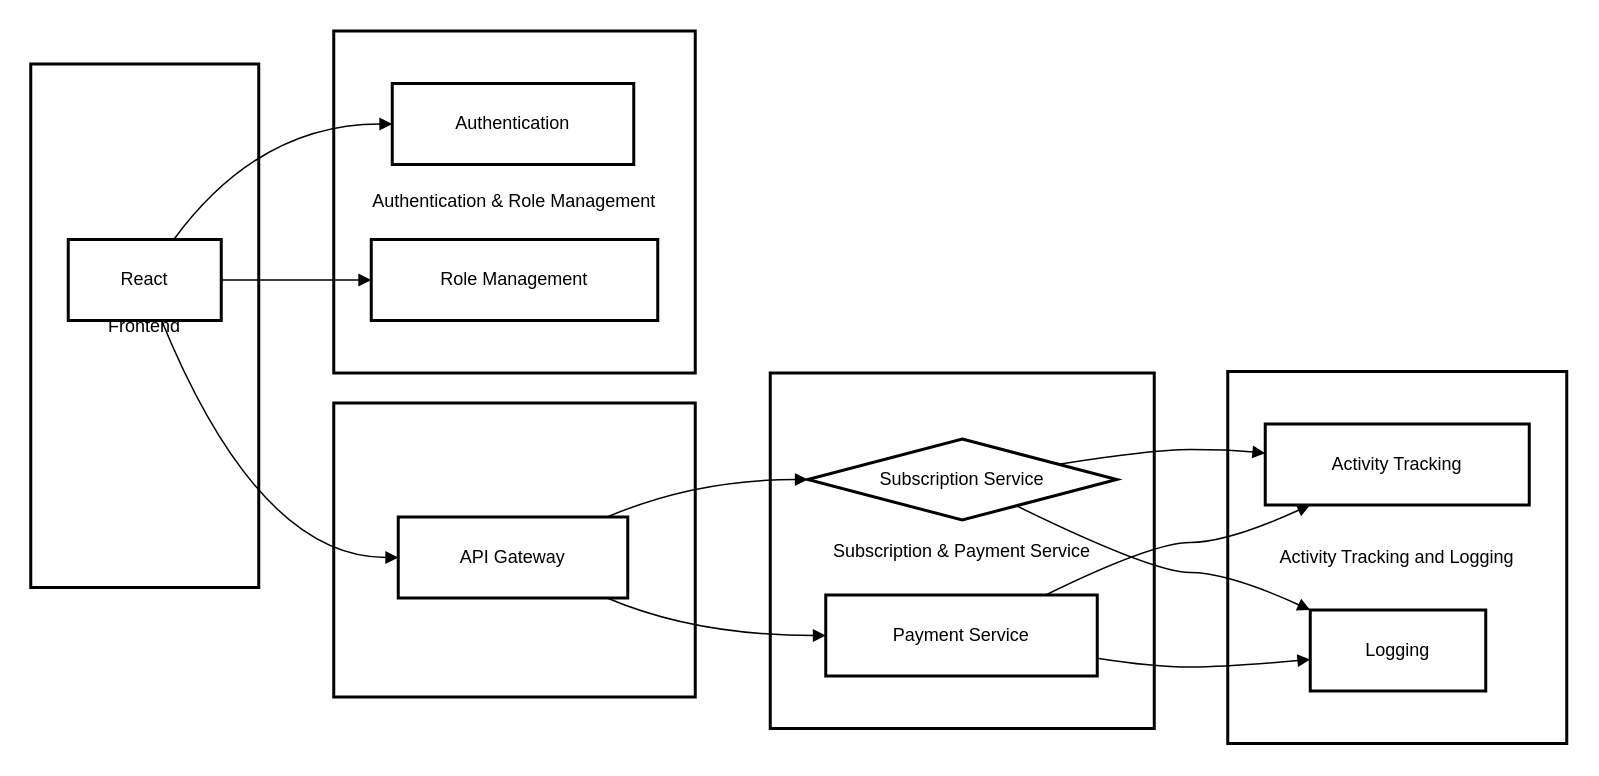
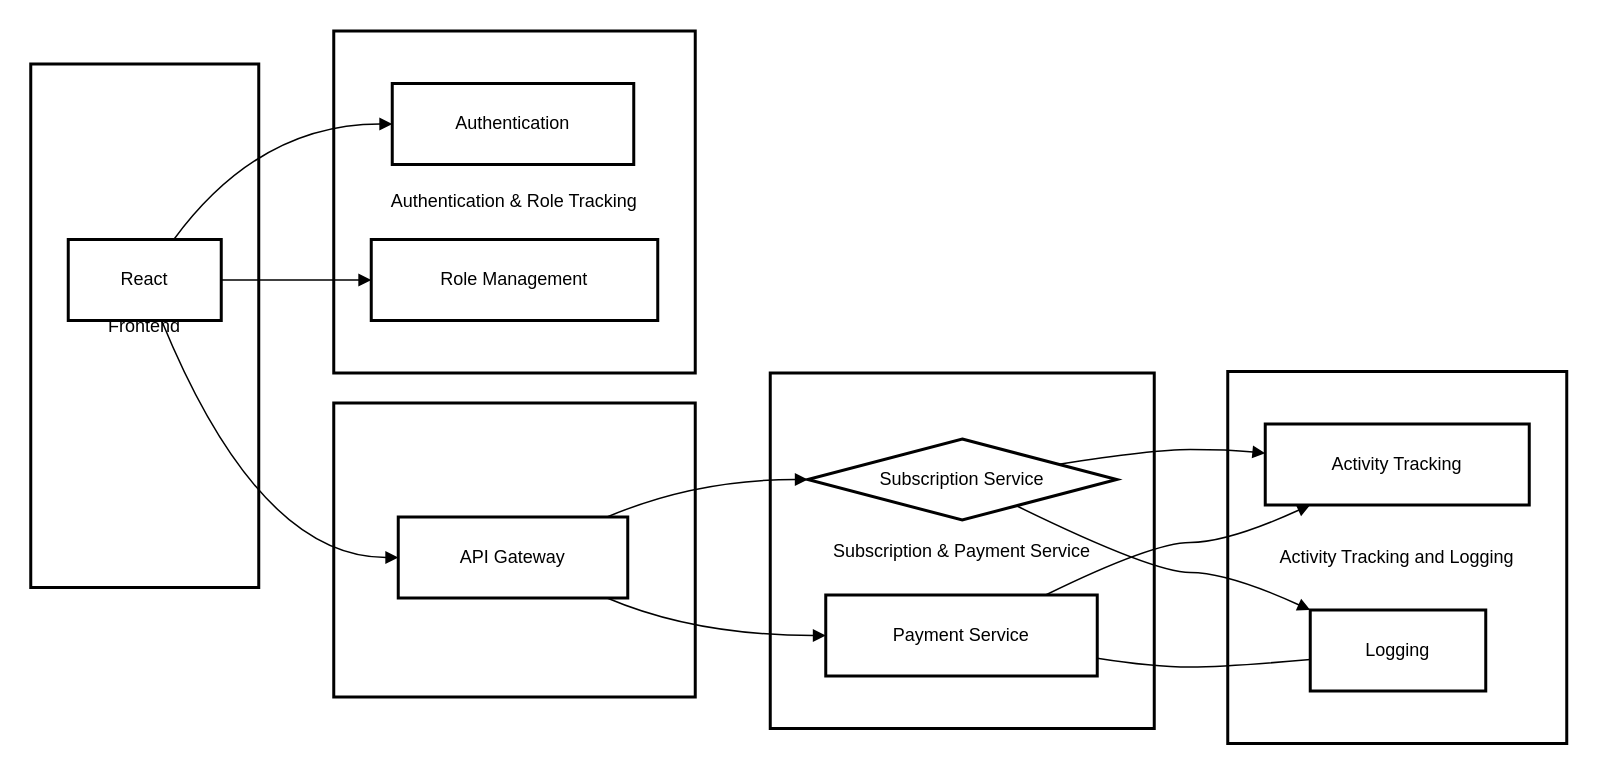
(515, 202) -> (515, 202)
(1296, 660) -> (1302, 660)
